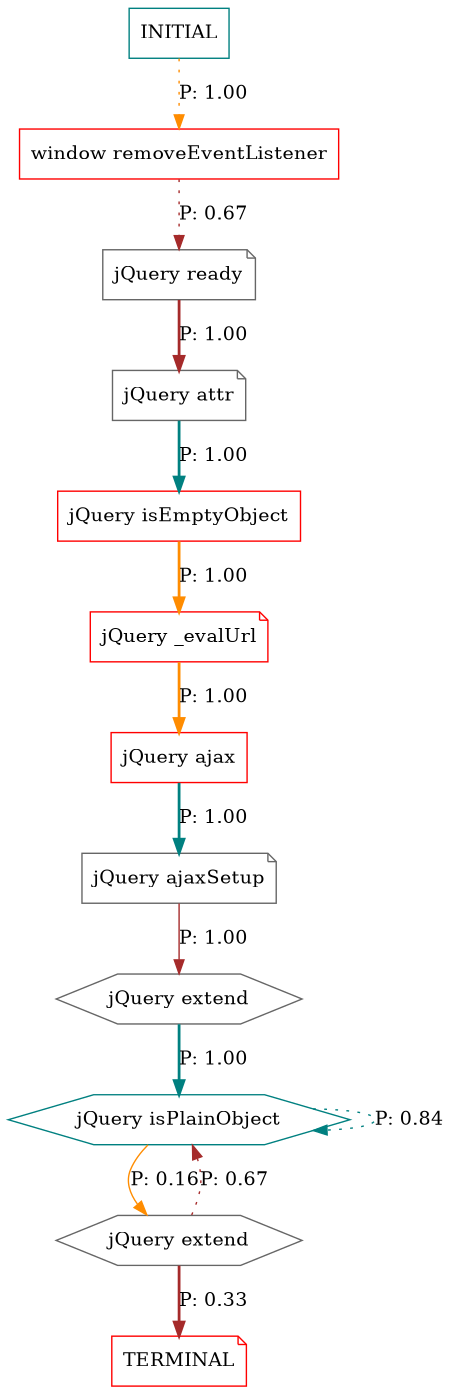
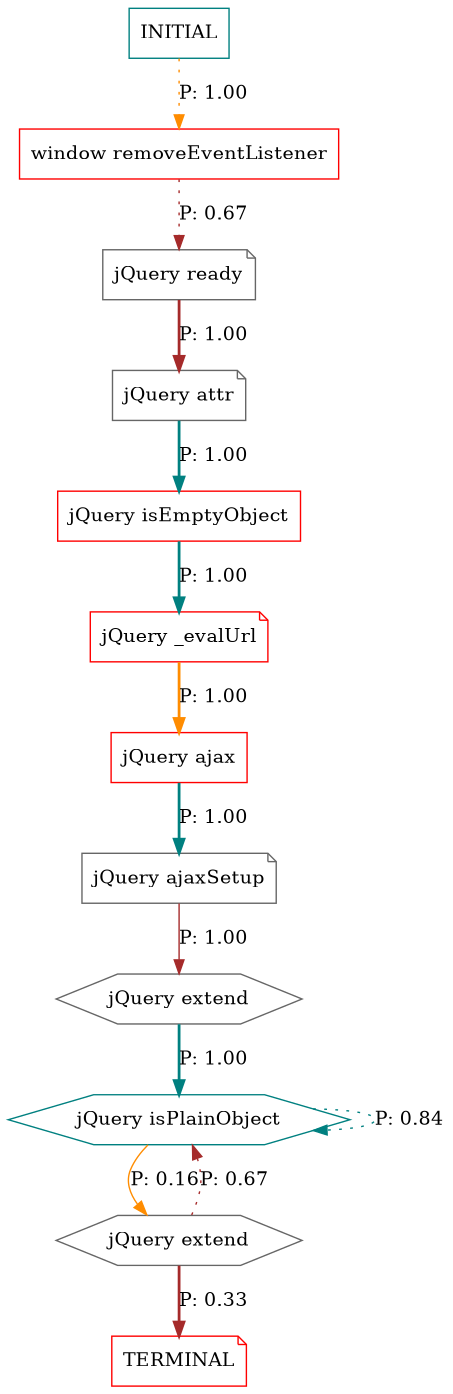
(179, 570) -> (179, 570)
